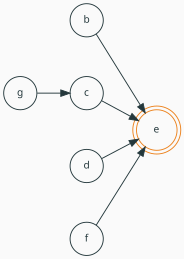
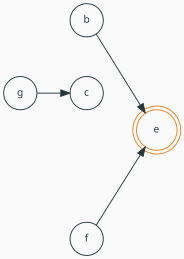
(116, 109) -> none
(87, 166) -> none
